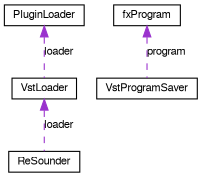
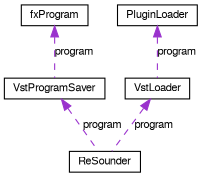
(59, 52) -> (177, 52)
(59, 125) -> (154, 125)
none -> (83, 130)
